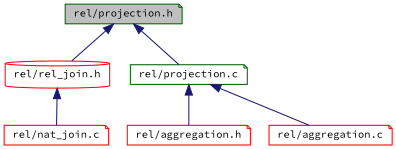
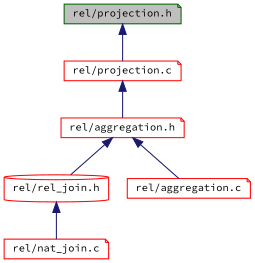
(89, 46) -> (88, 160)
(189, 75) -> (123, 71)
(264, 107) -> (160, 161)
